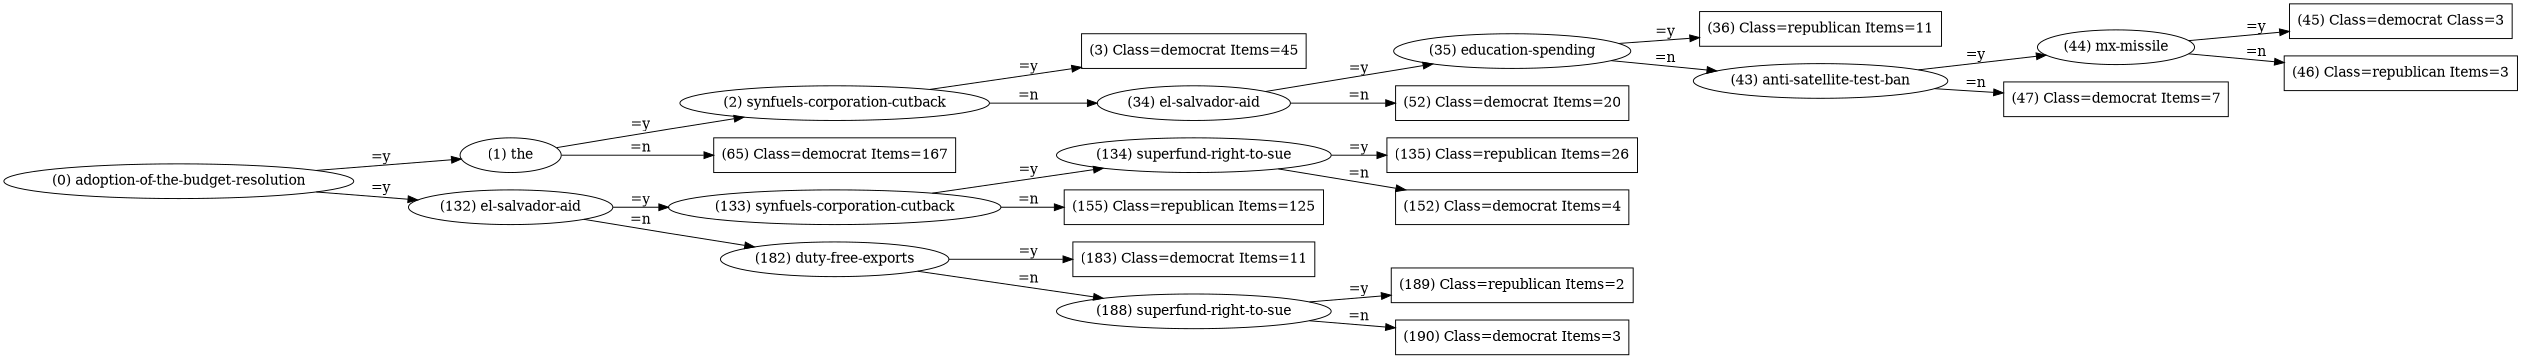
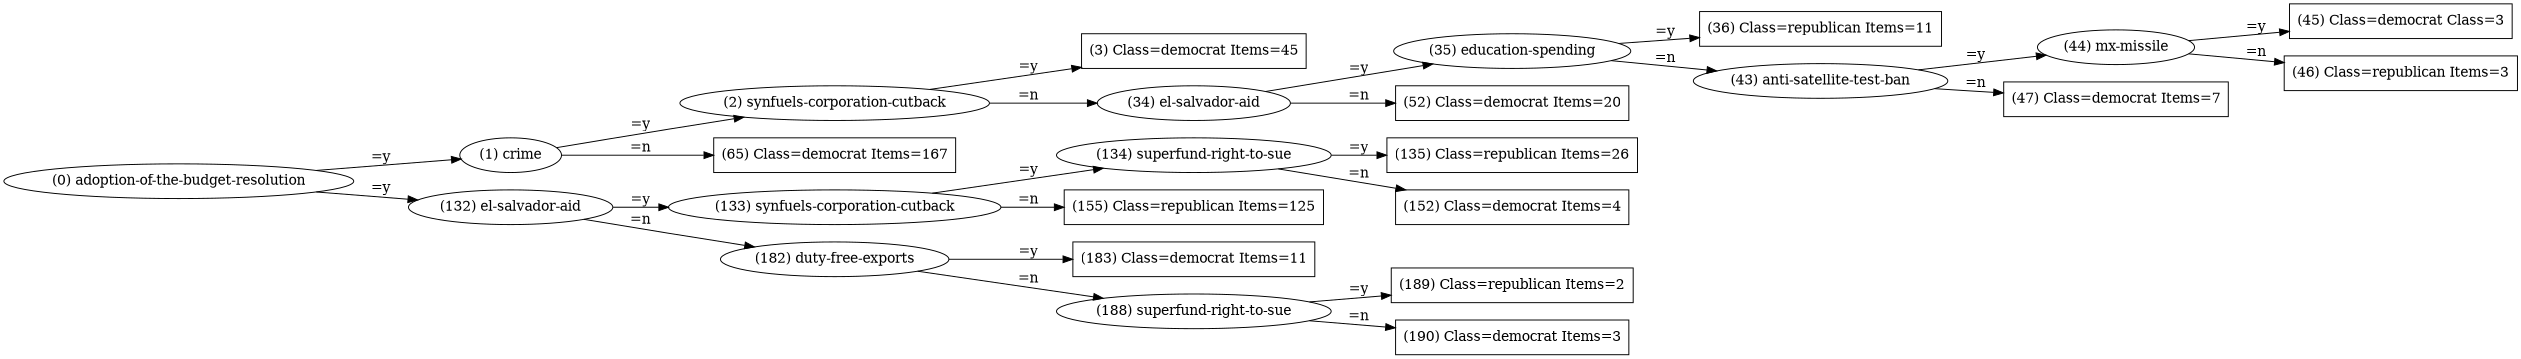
(511, 155) -> (511, 155)
